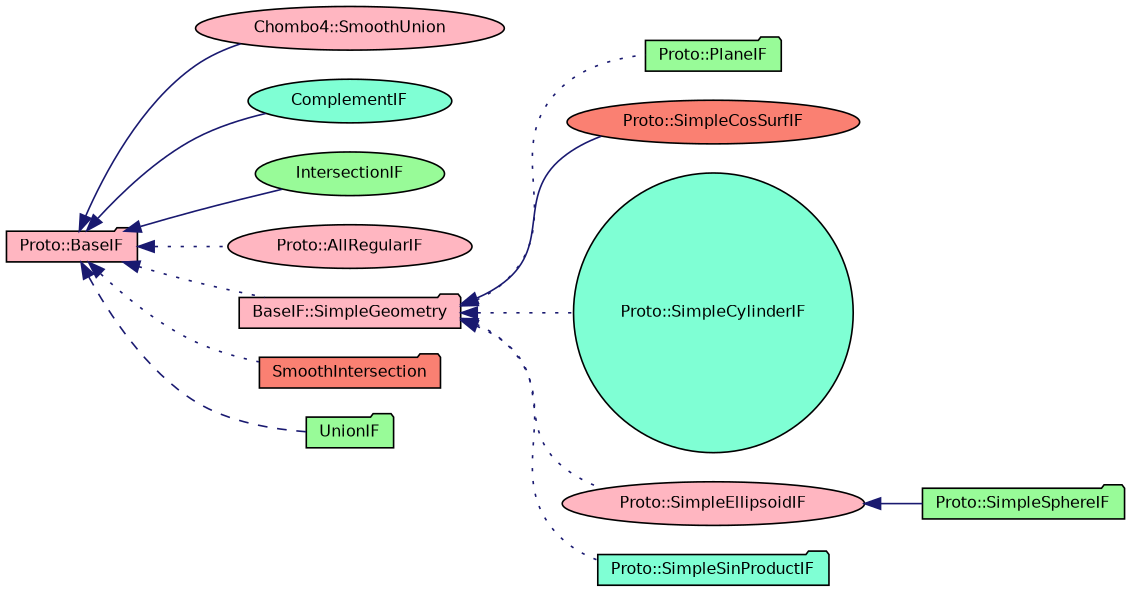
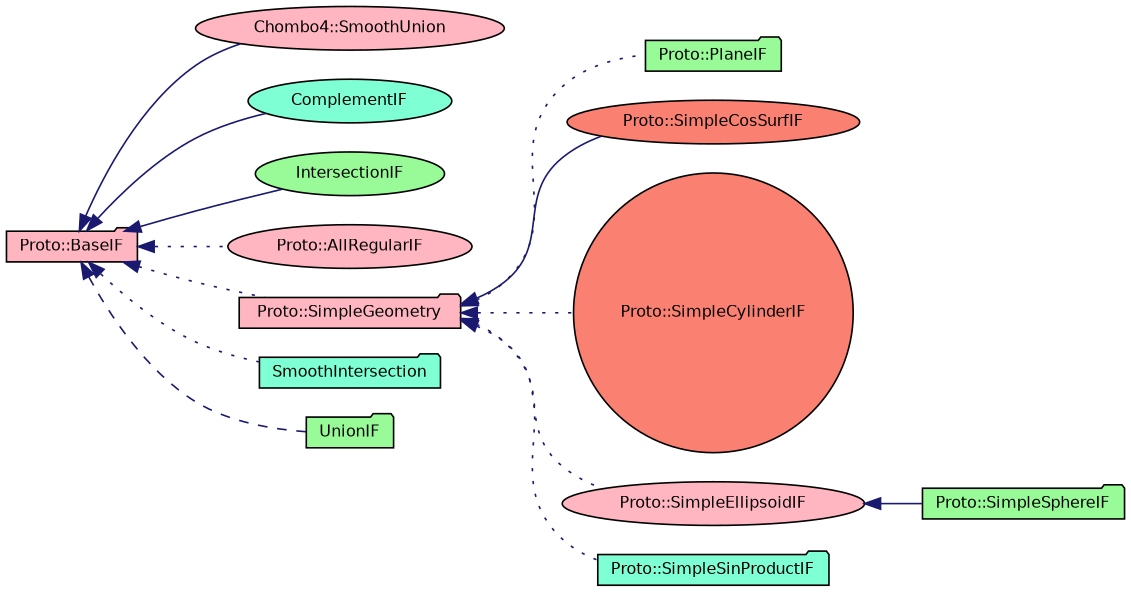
(350, 313) -> (350, 313)
(713, 313) -> (713, 313)
(350, 373) -> (350, 373)
